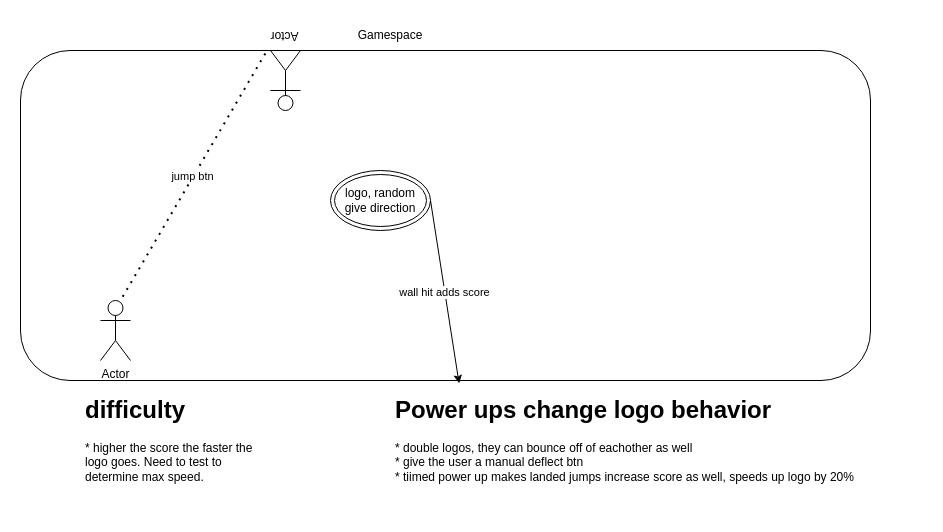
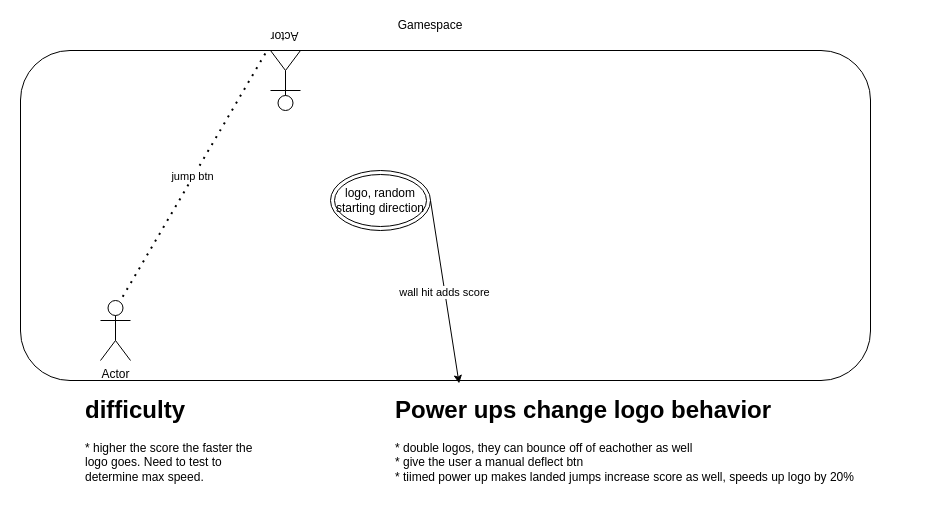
(391, 36) -> (431, 26)
(381, 201) -> (381, 201)
